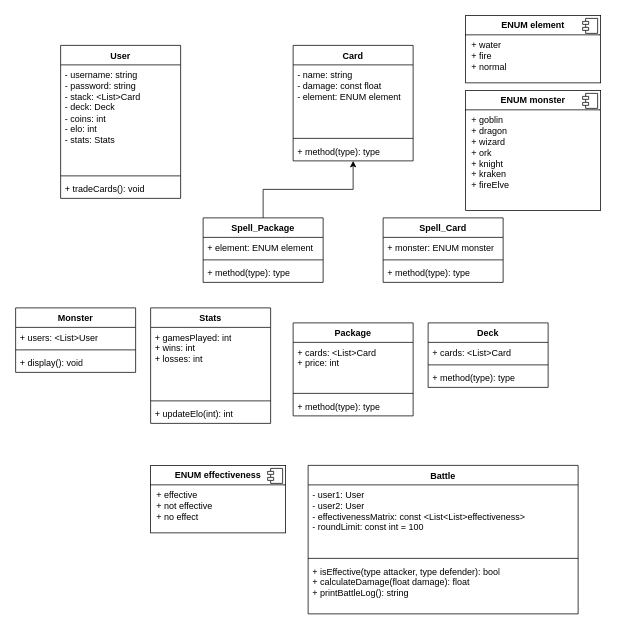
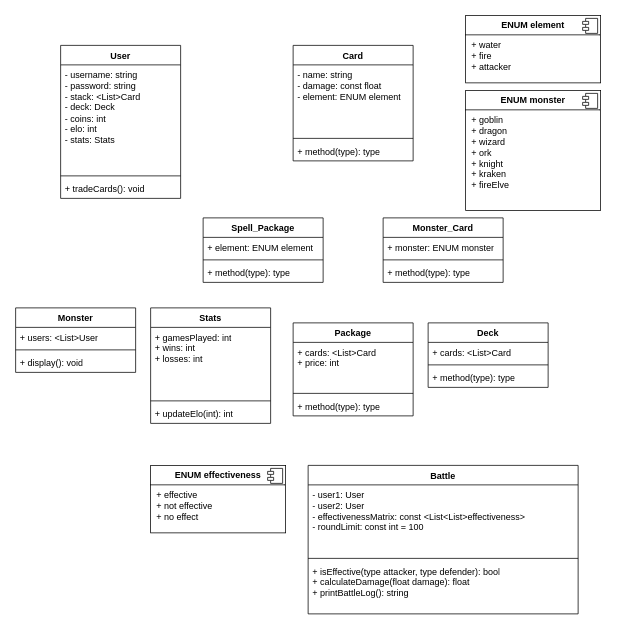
(493, 15) -> (493, 15)
(308, 189) -> none
(443, 229) -> (443, 229)
